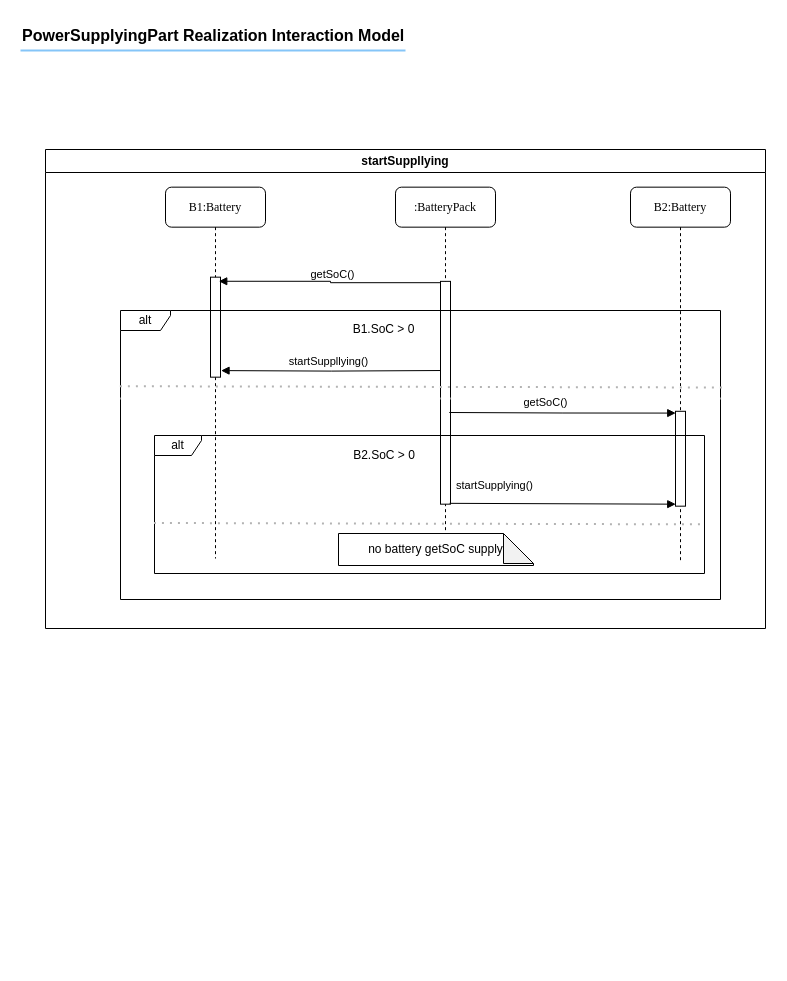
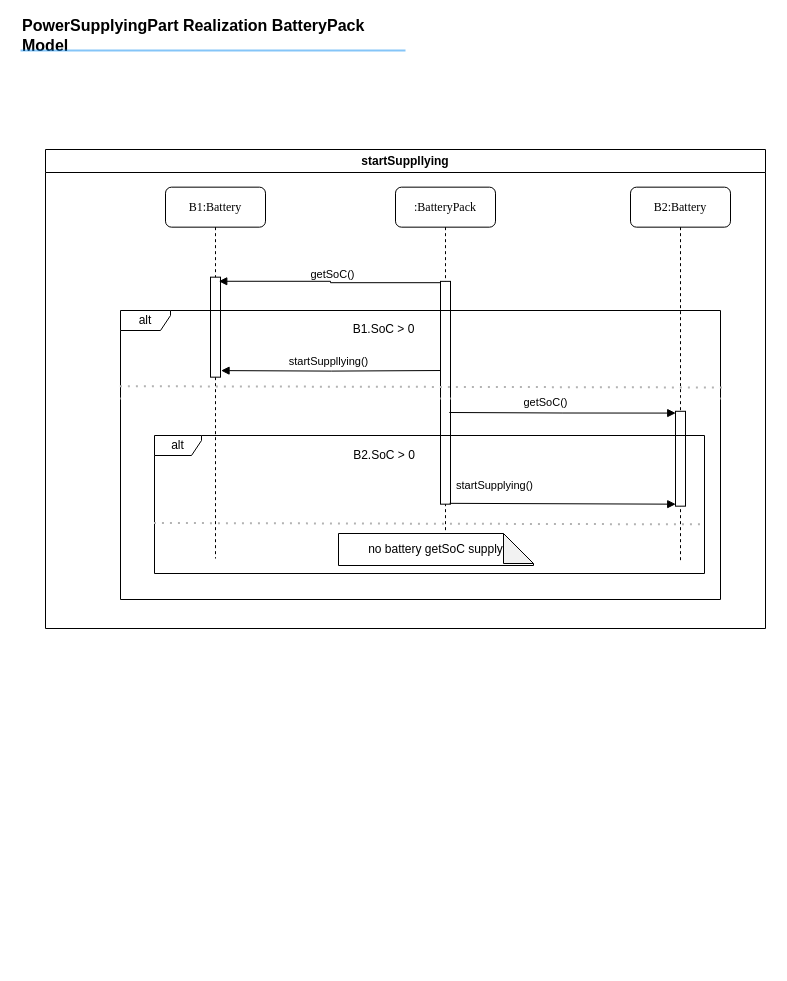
(216, 36) -> (216, 36)
